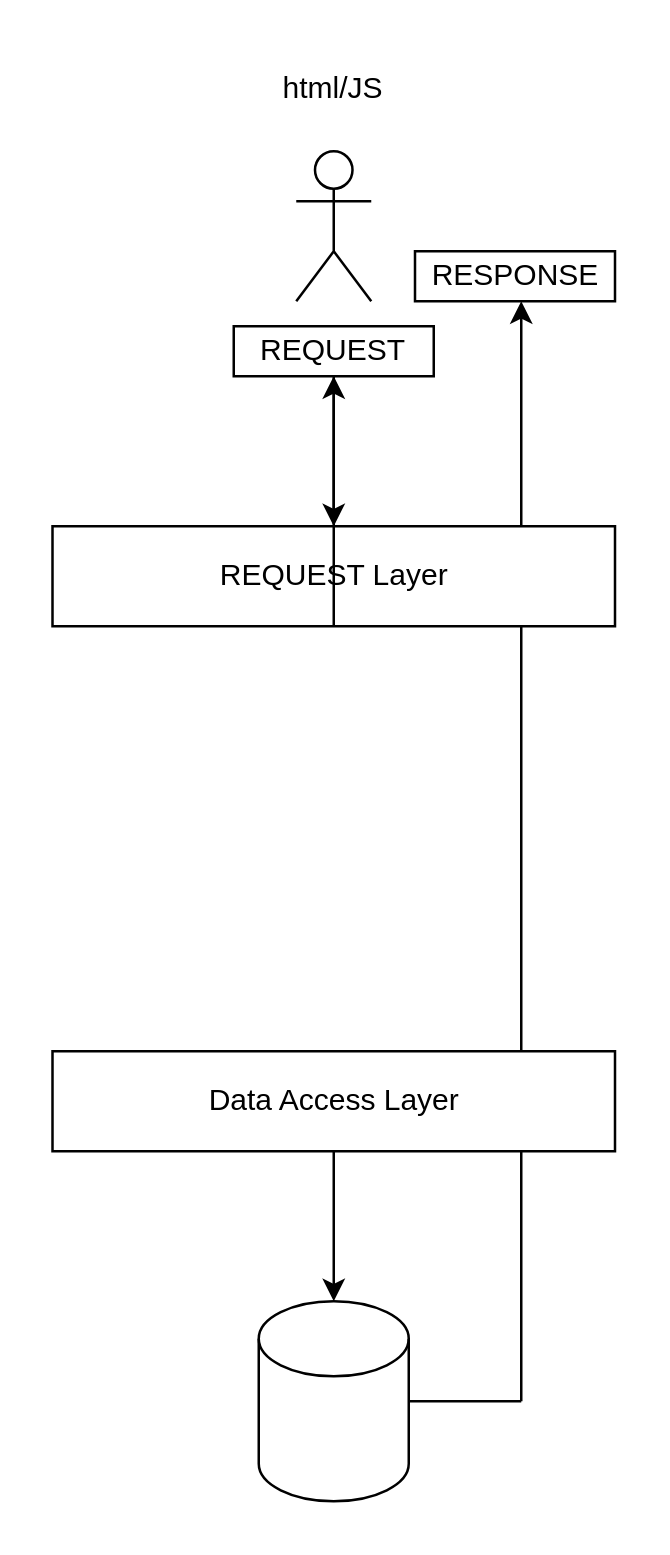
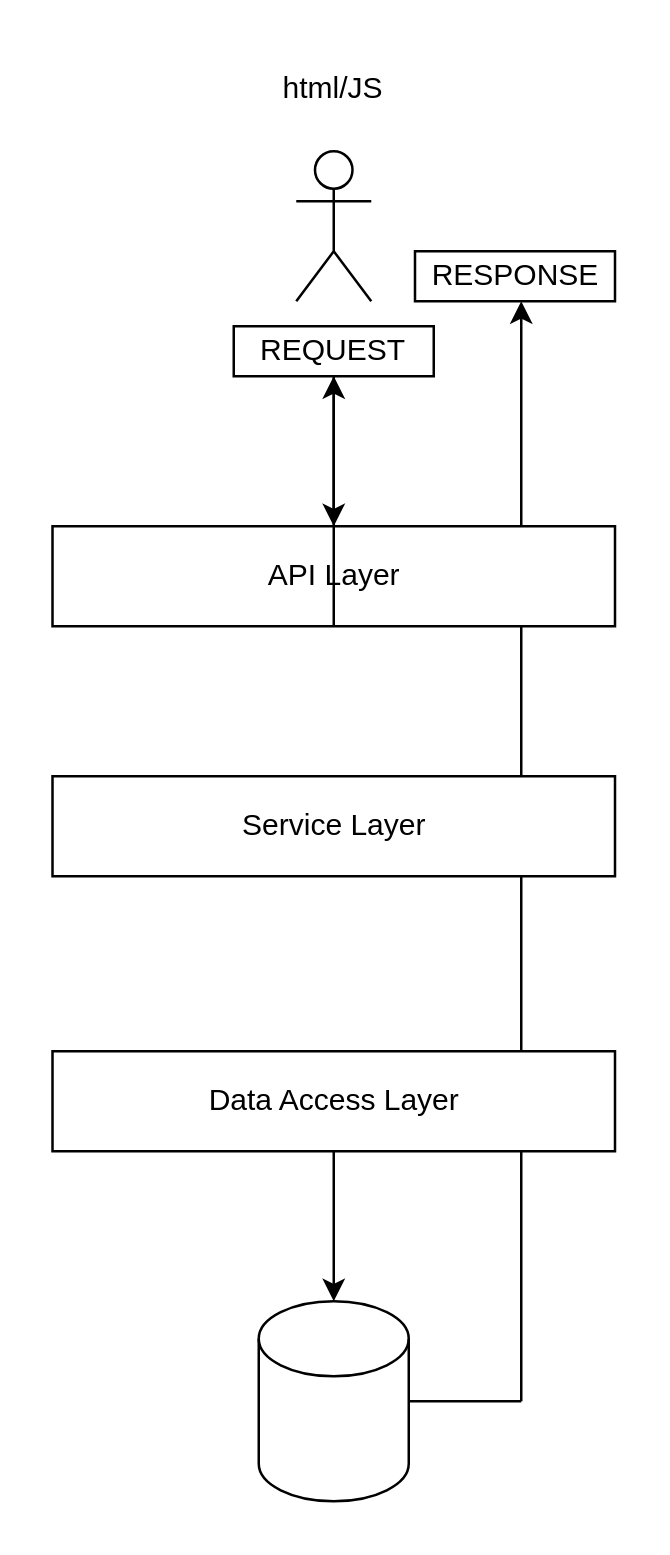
(335, 576) -> (335, 576)
none -> (334, 826)
